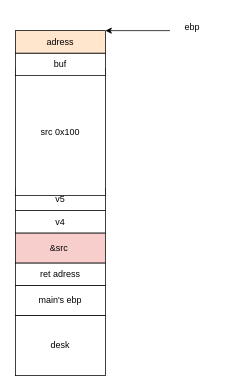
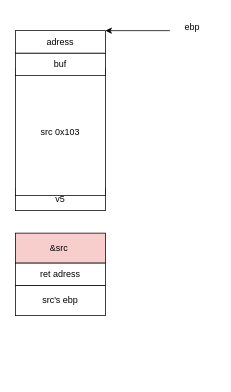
(60, 42) -> (60, 42)
(60, 132) -> (60, 132)
(60, 222) -> none
(60, 300) -> (60, 300)
(60, 345) -> none
